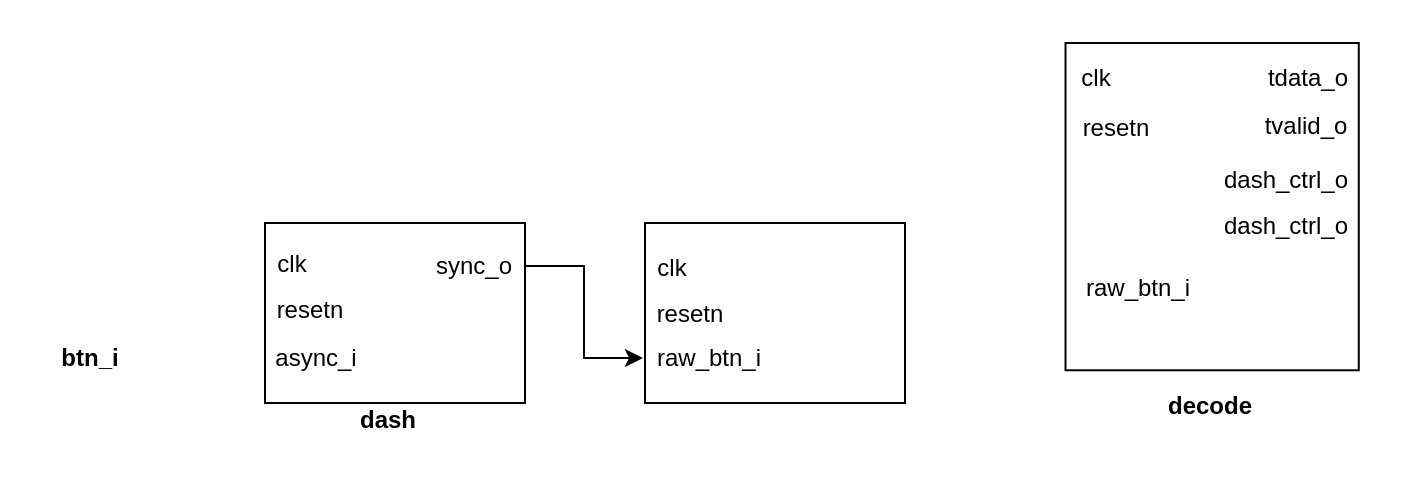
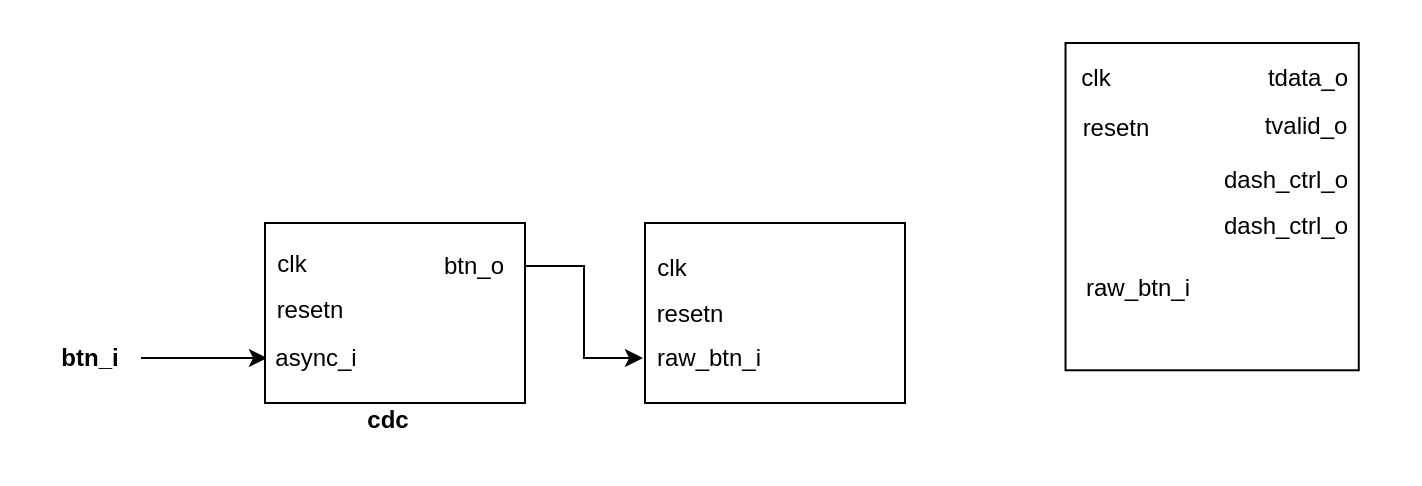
(475, 267) -> (475, 267)
none -> (197, 358)
(1212, 407) -> none
(389, 421) -> (389, 421)
